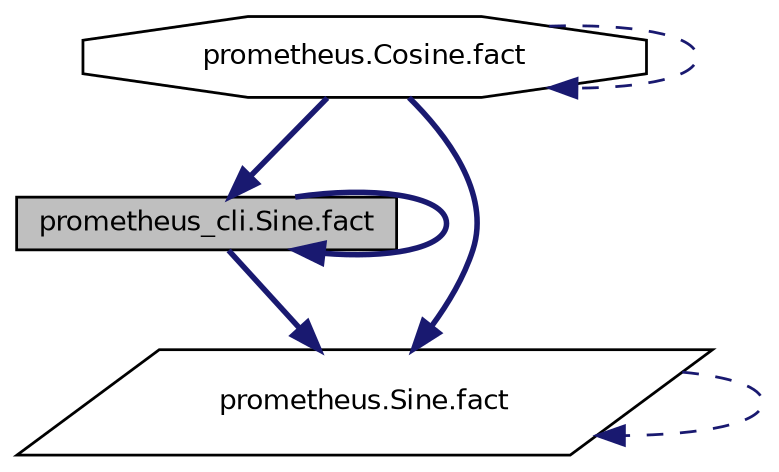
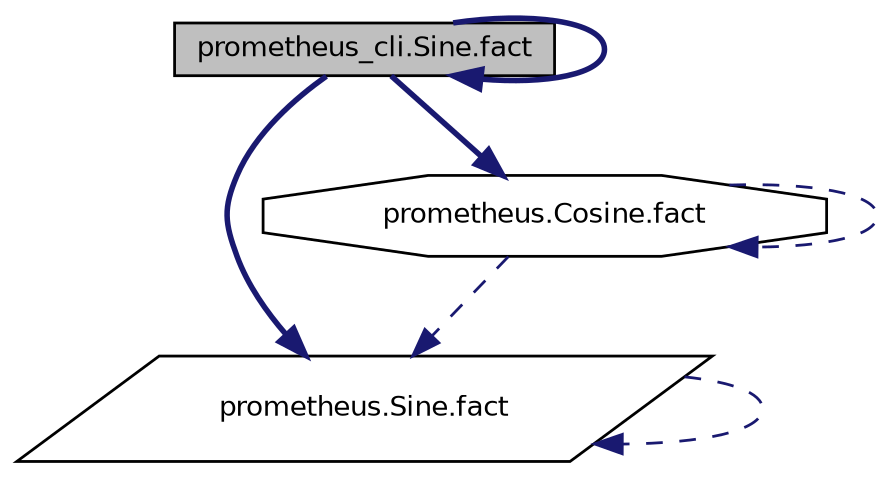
(289, 137) -> (436, 116)
(476, 207) -> (470, 296)
